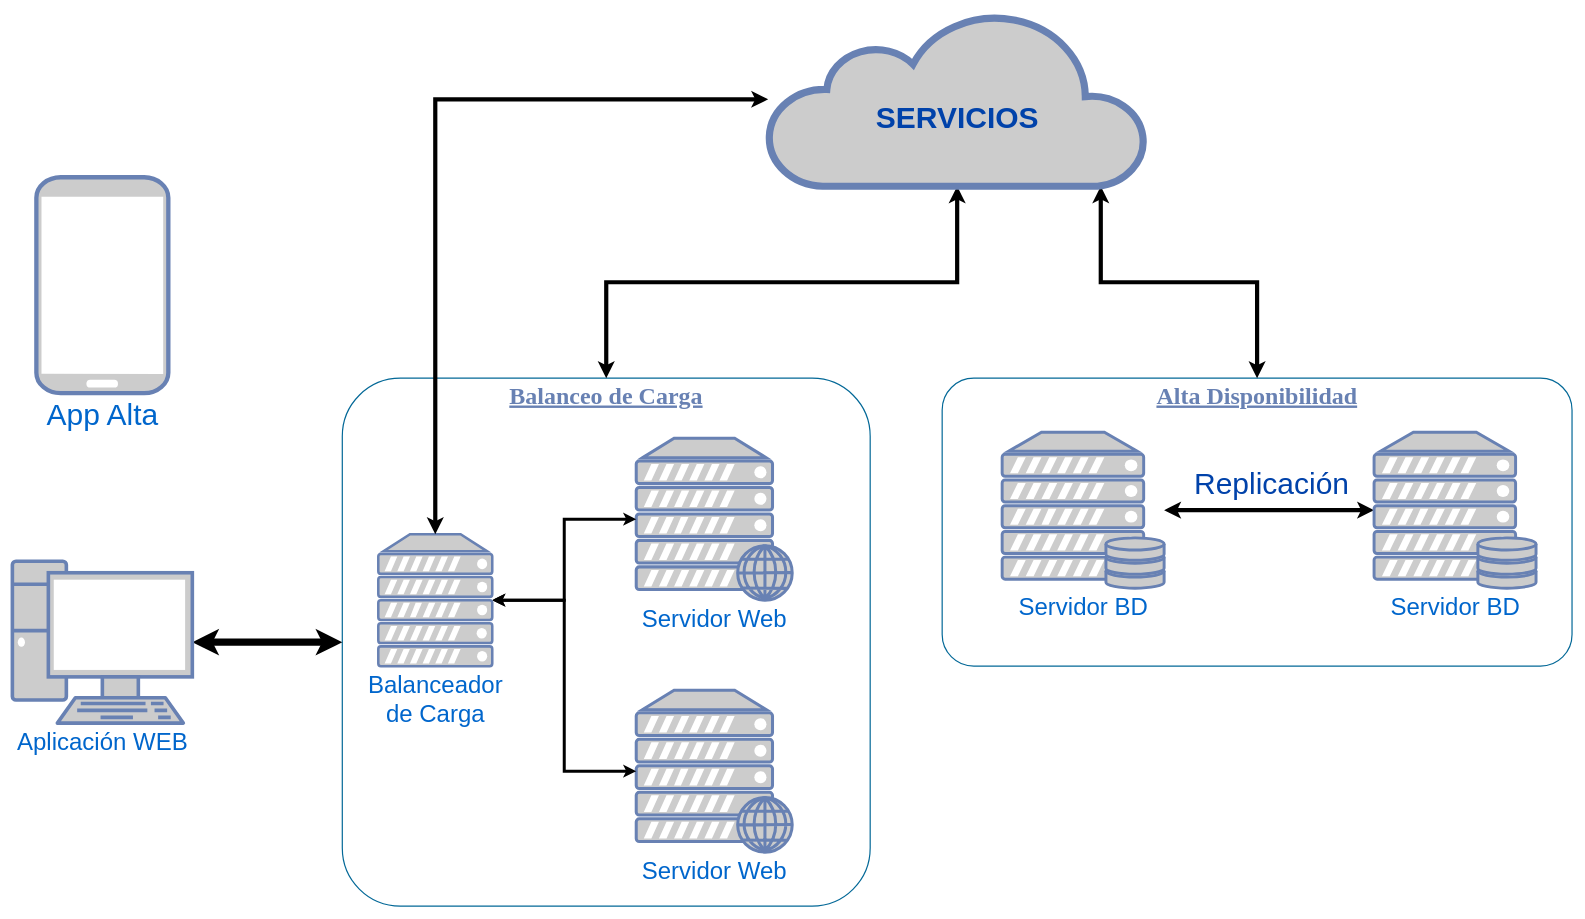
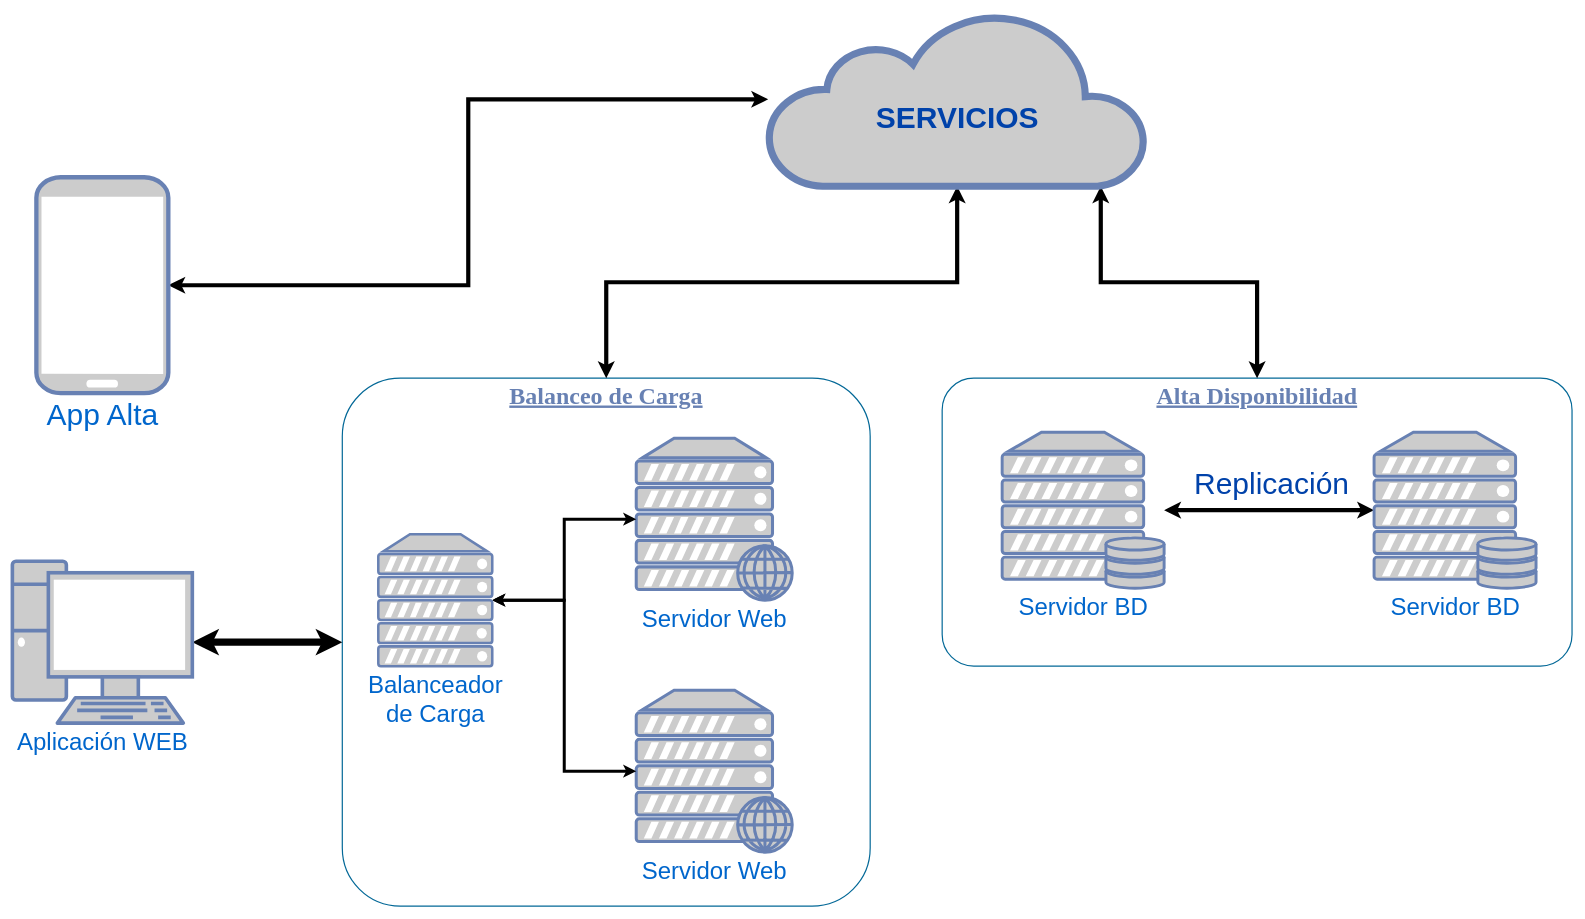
(435, 296) -> (416, 285)
